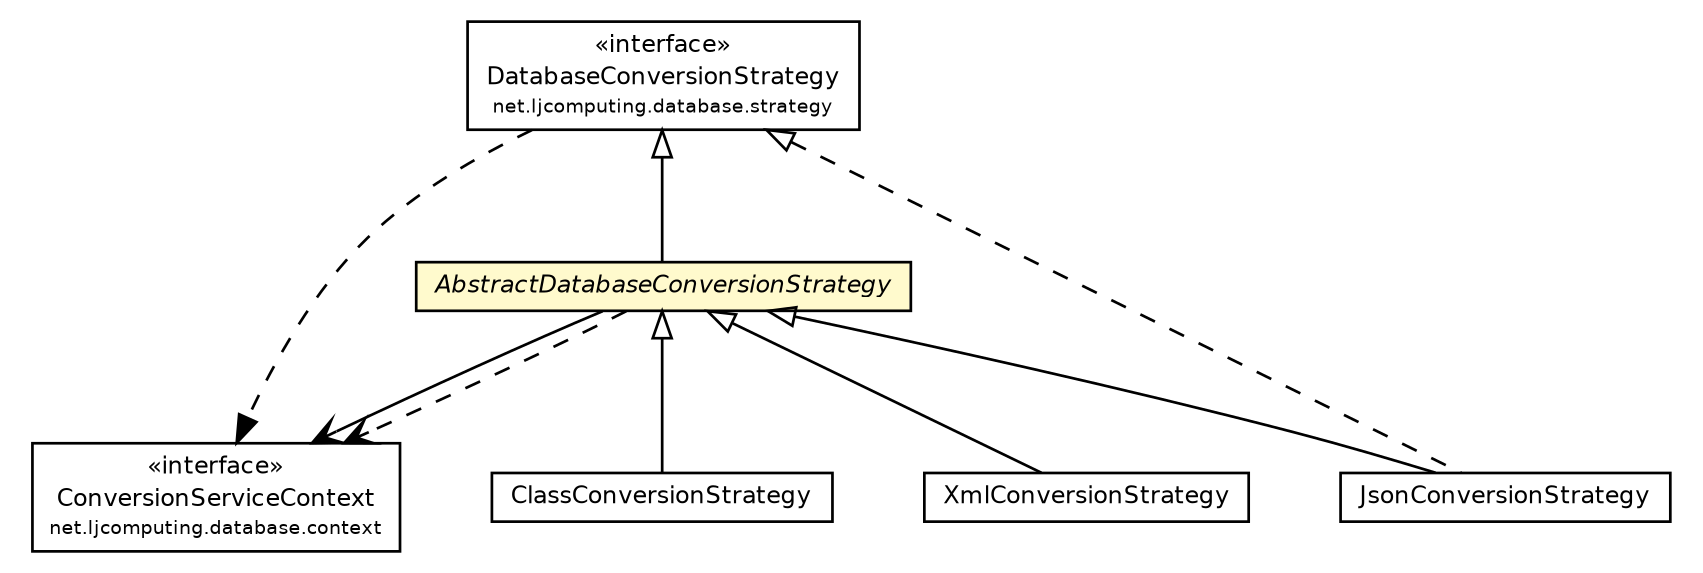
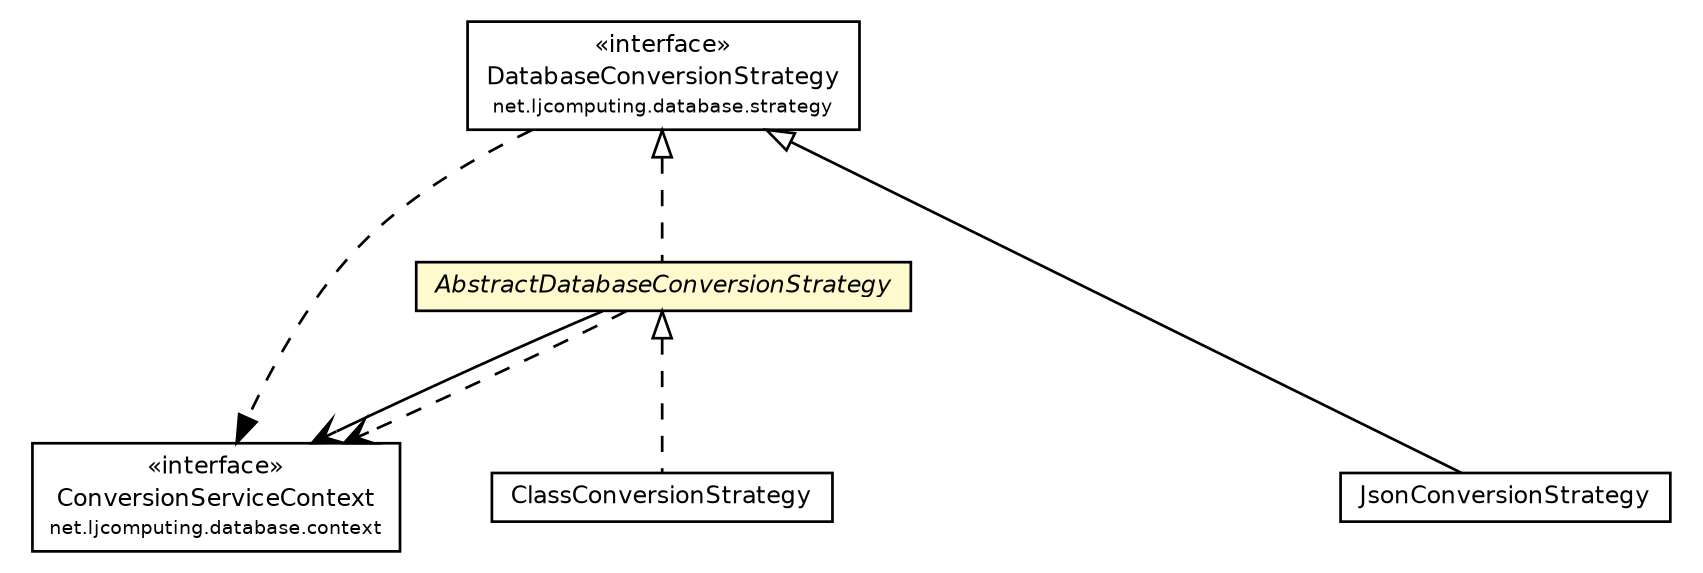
(662, 210) -> (662, 210)
(1126, 307) -> (1126, 307)
(1117, 389) -> none
(662, 405) -> (662, 405)
(1087, 497) -> none
